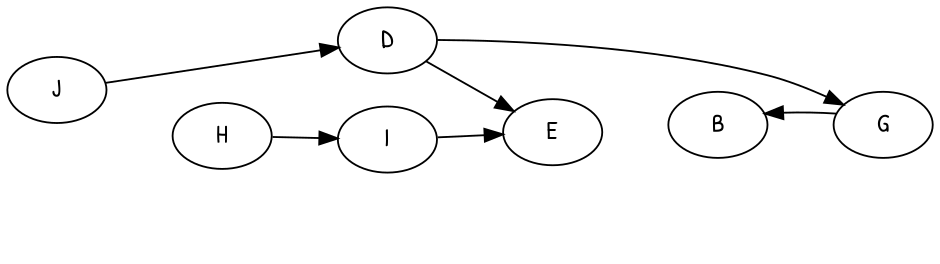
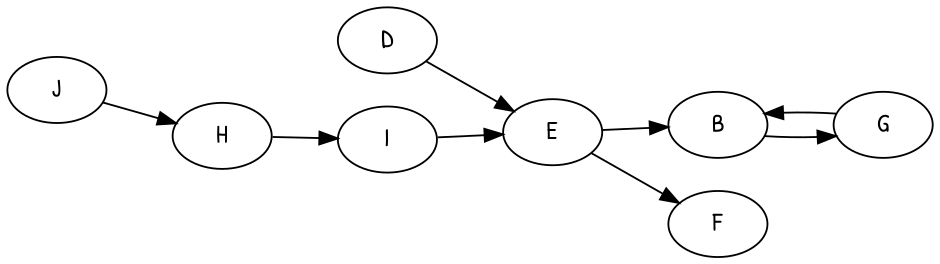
(635, 52) -> (791, 137)
(213, 67) -> (131, 110)
none -> (626, 129)
none -> (718, 224)
